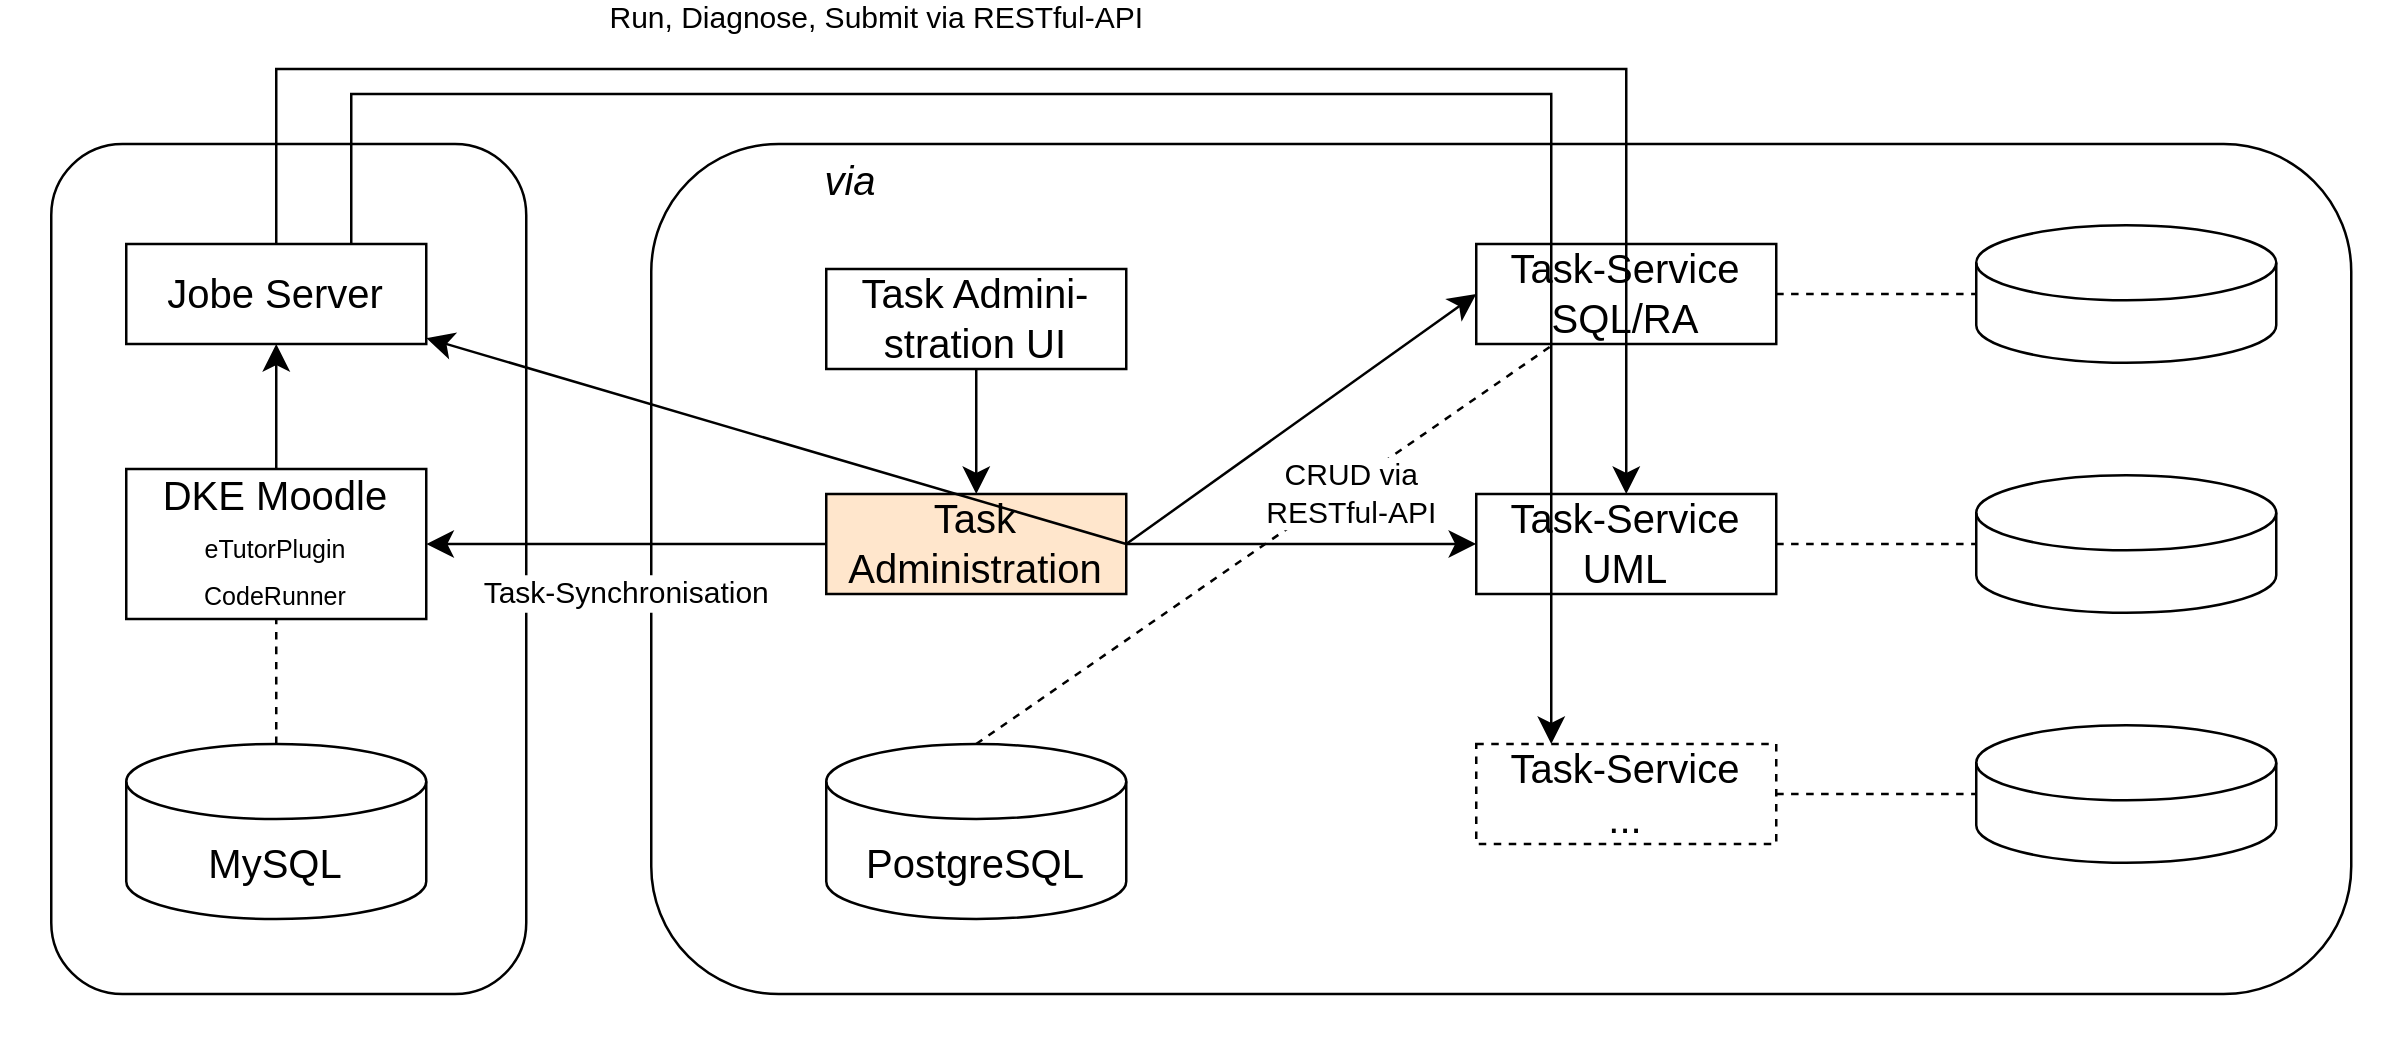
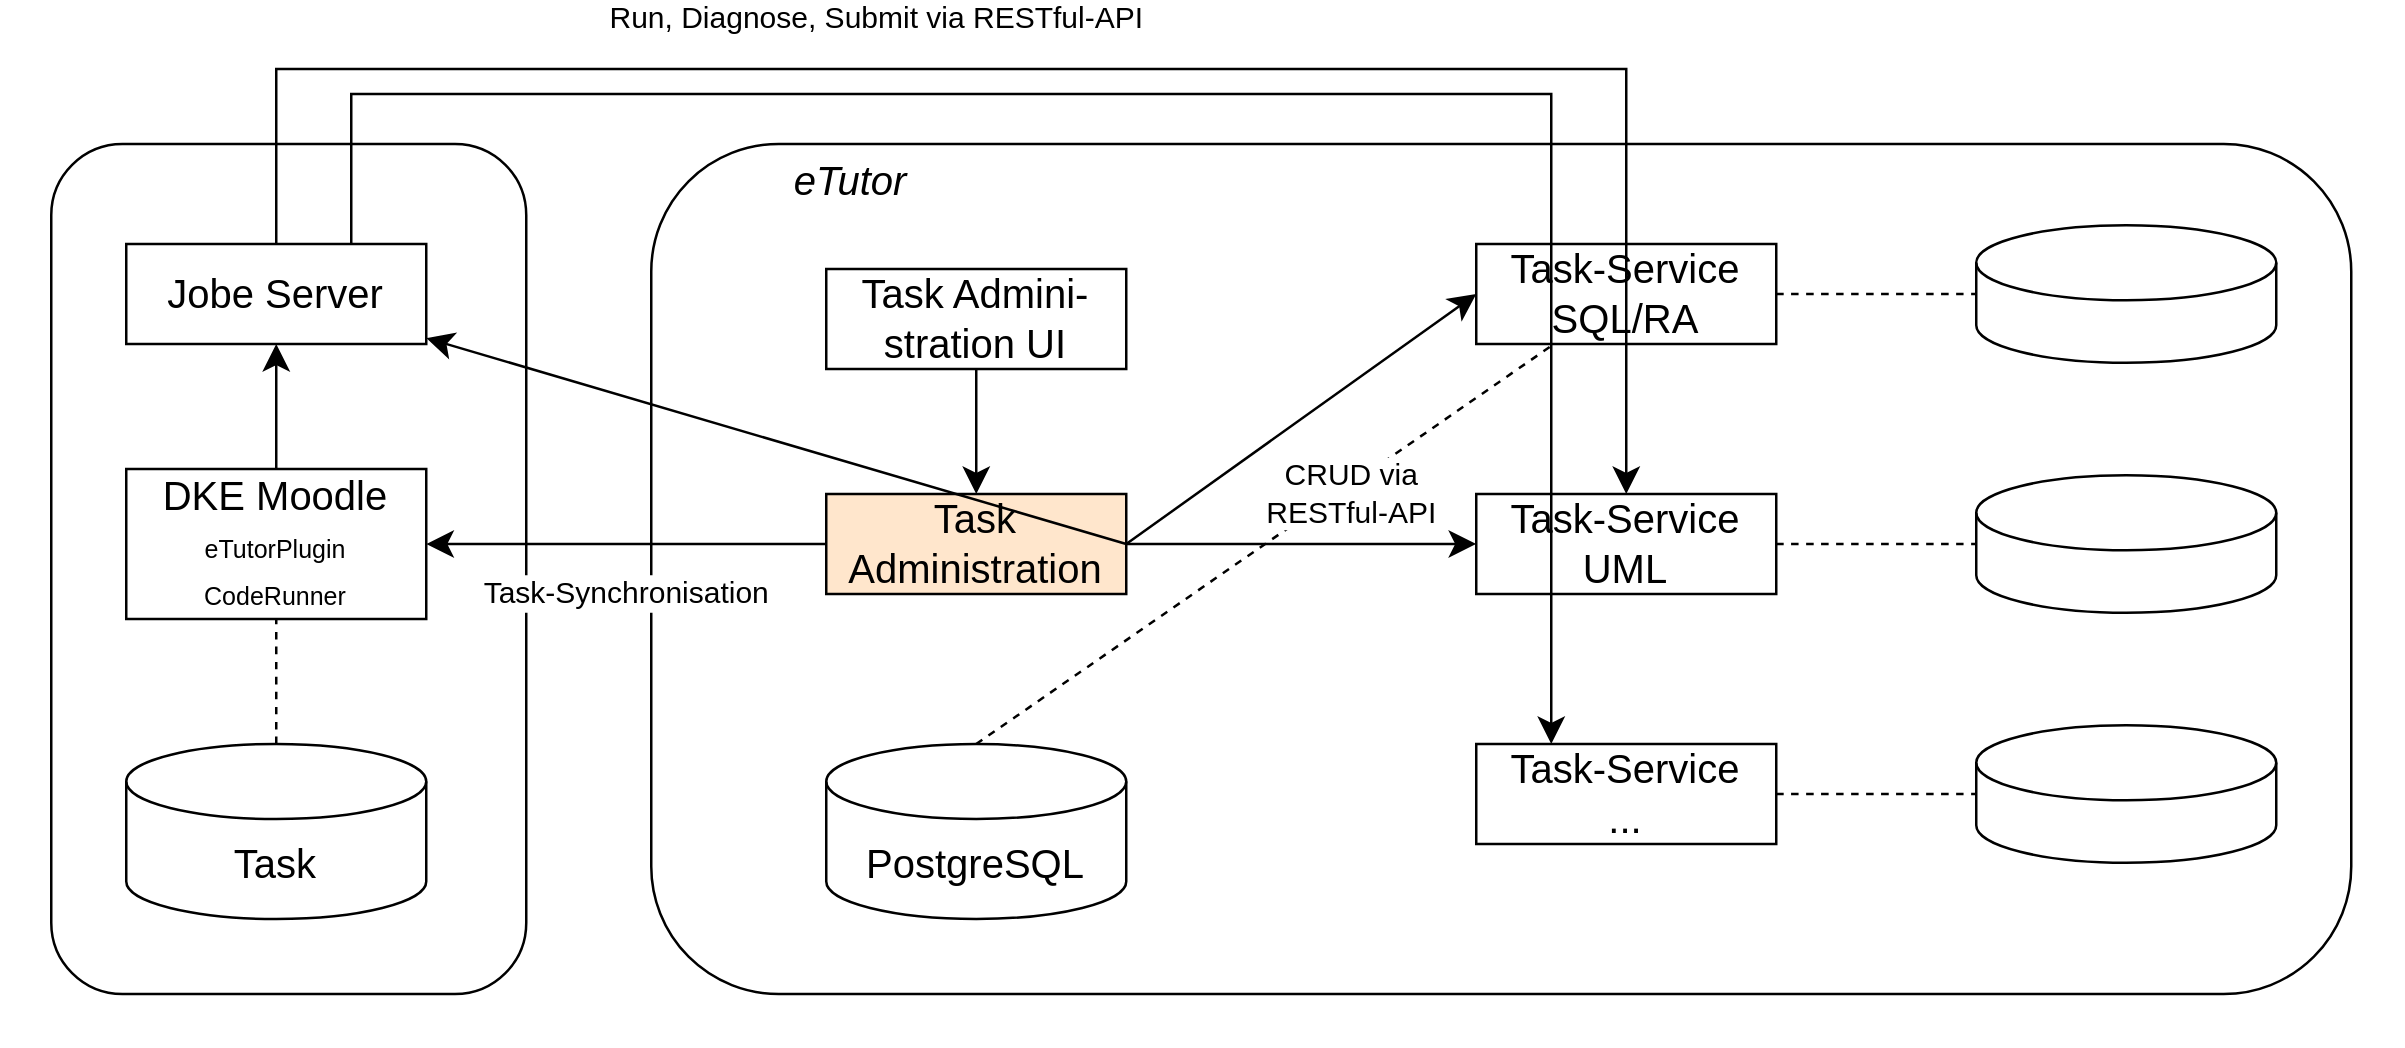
(851, 181) -> (851, 181)
(1626, 794) -> (1626, 794)
(276, 864) -> (276, 864)
